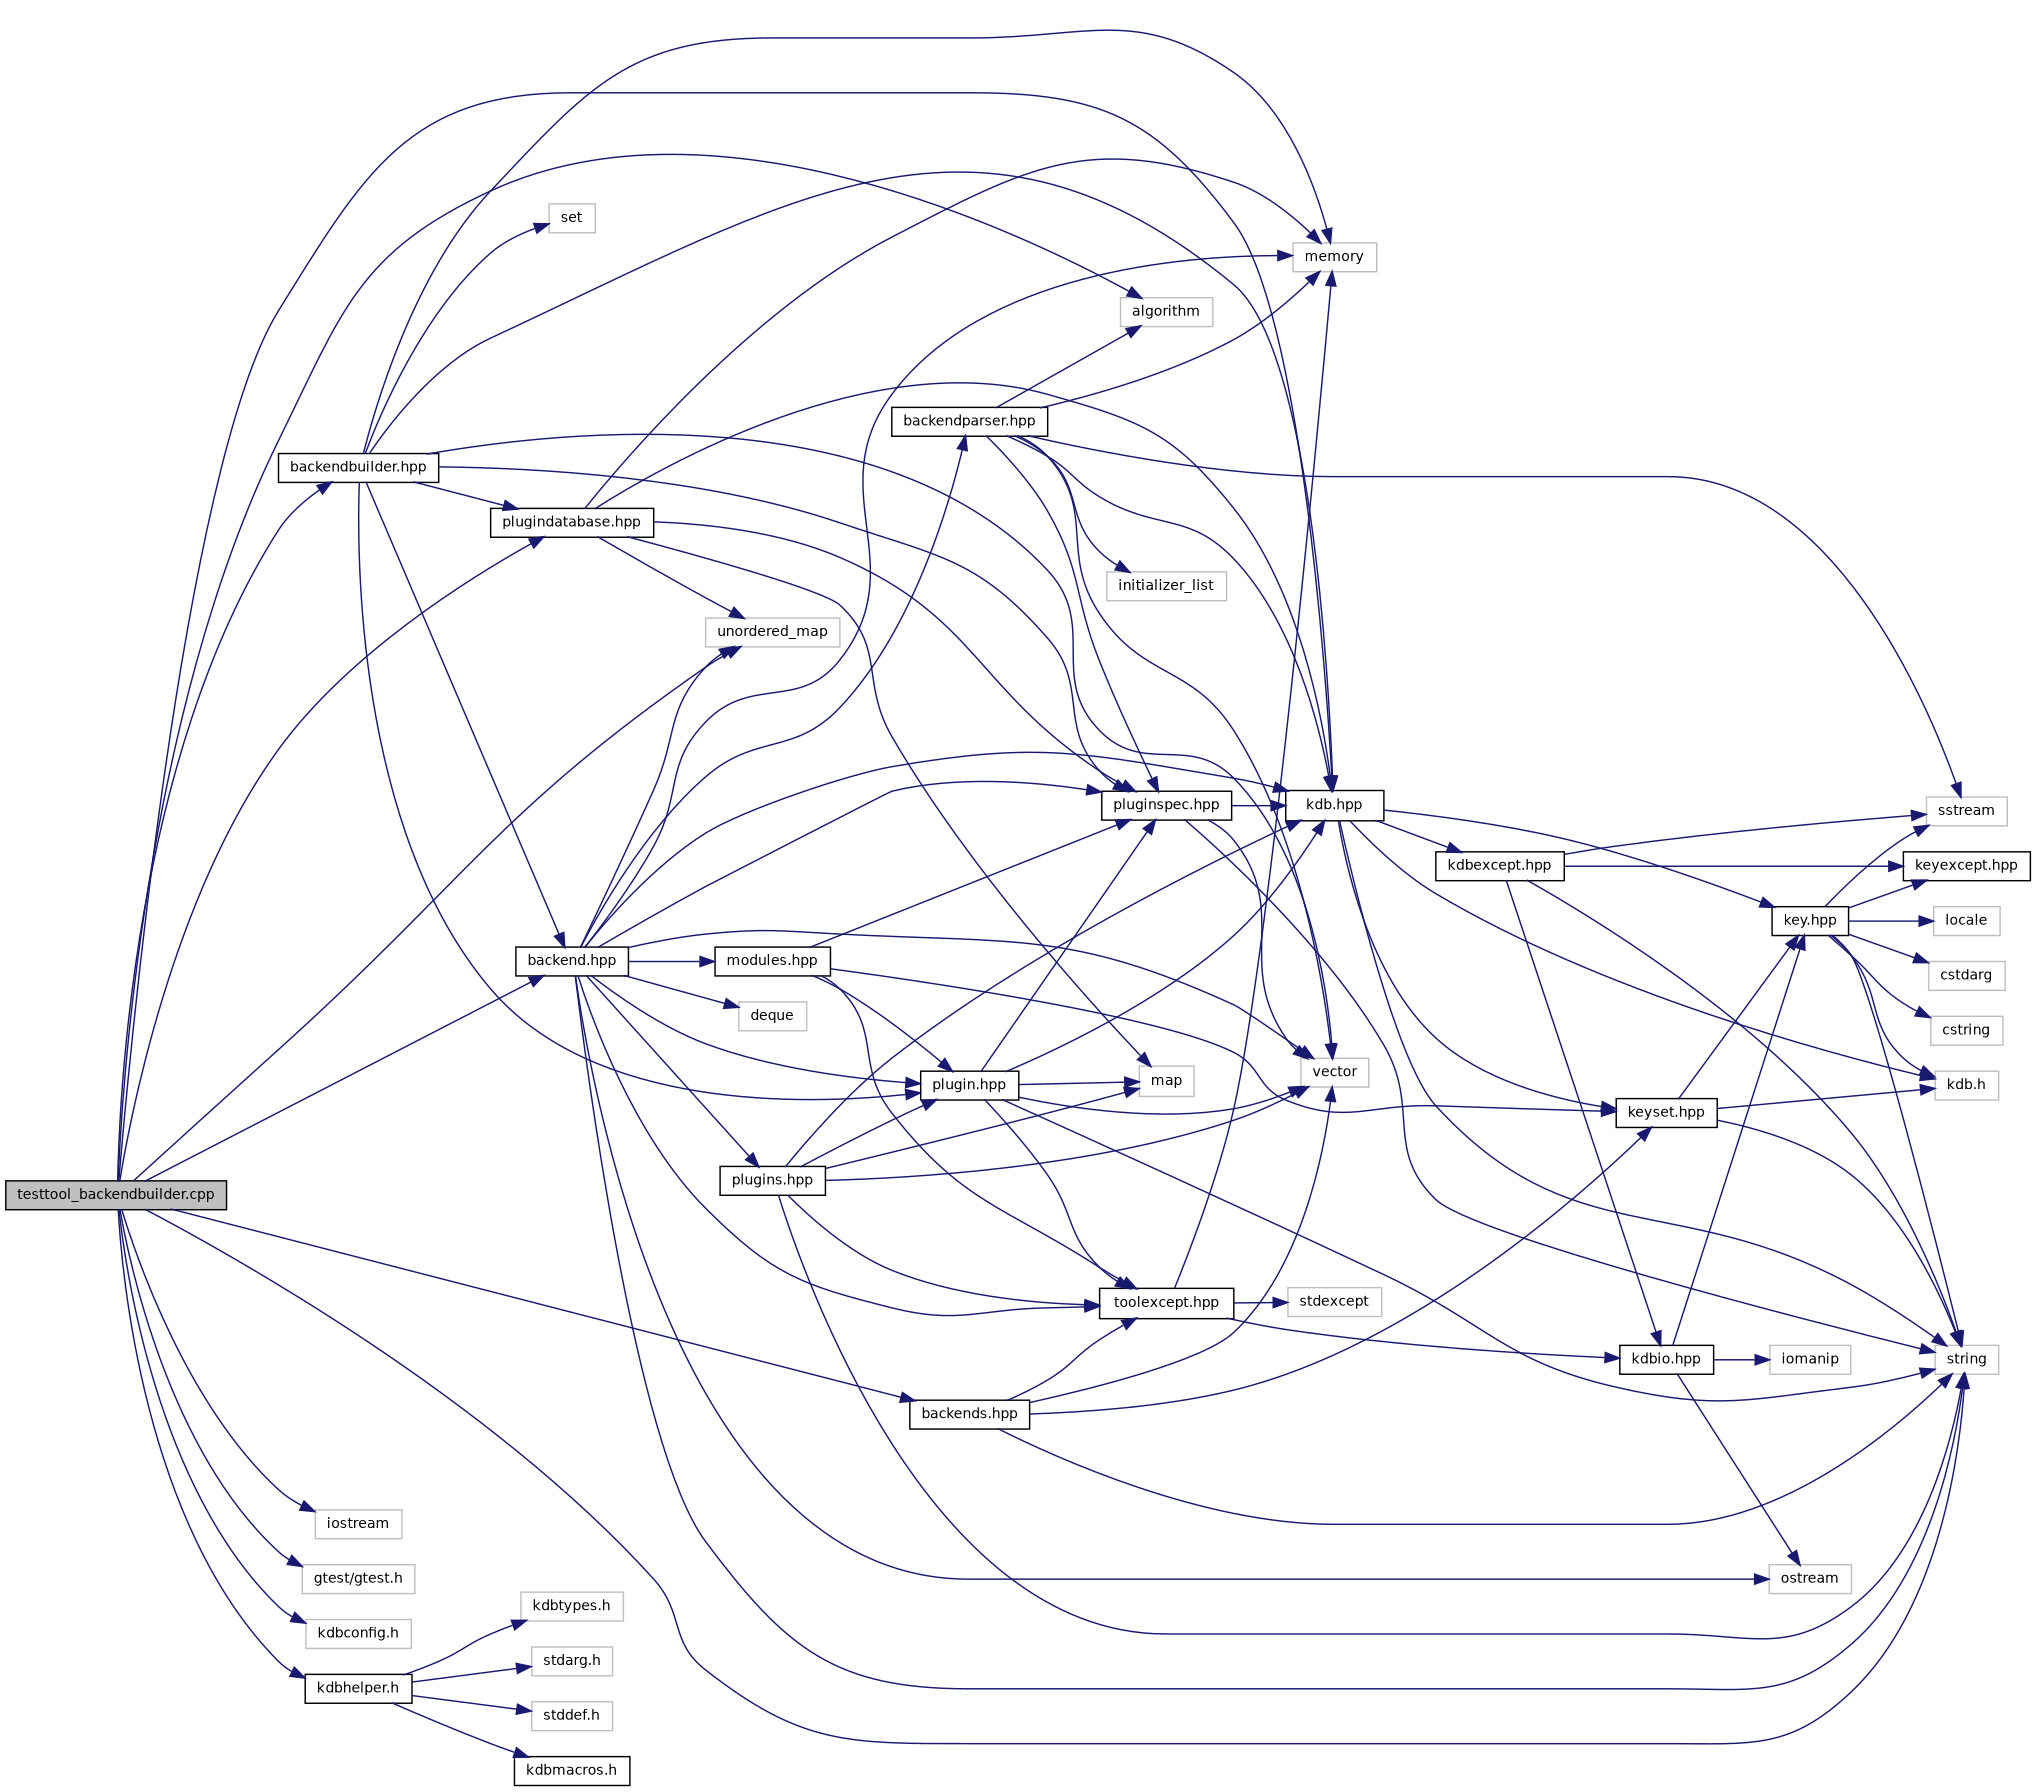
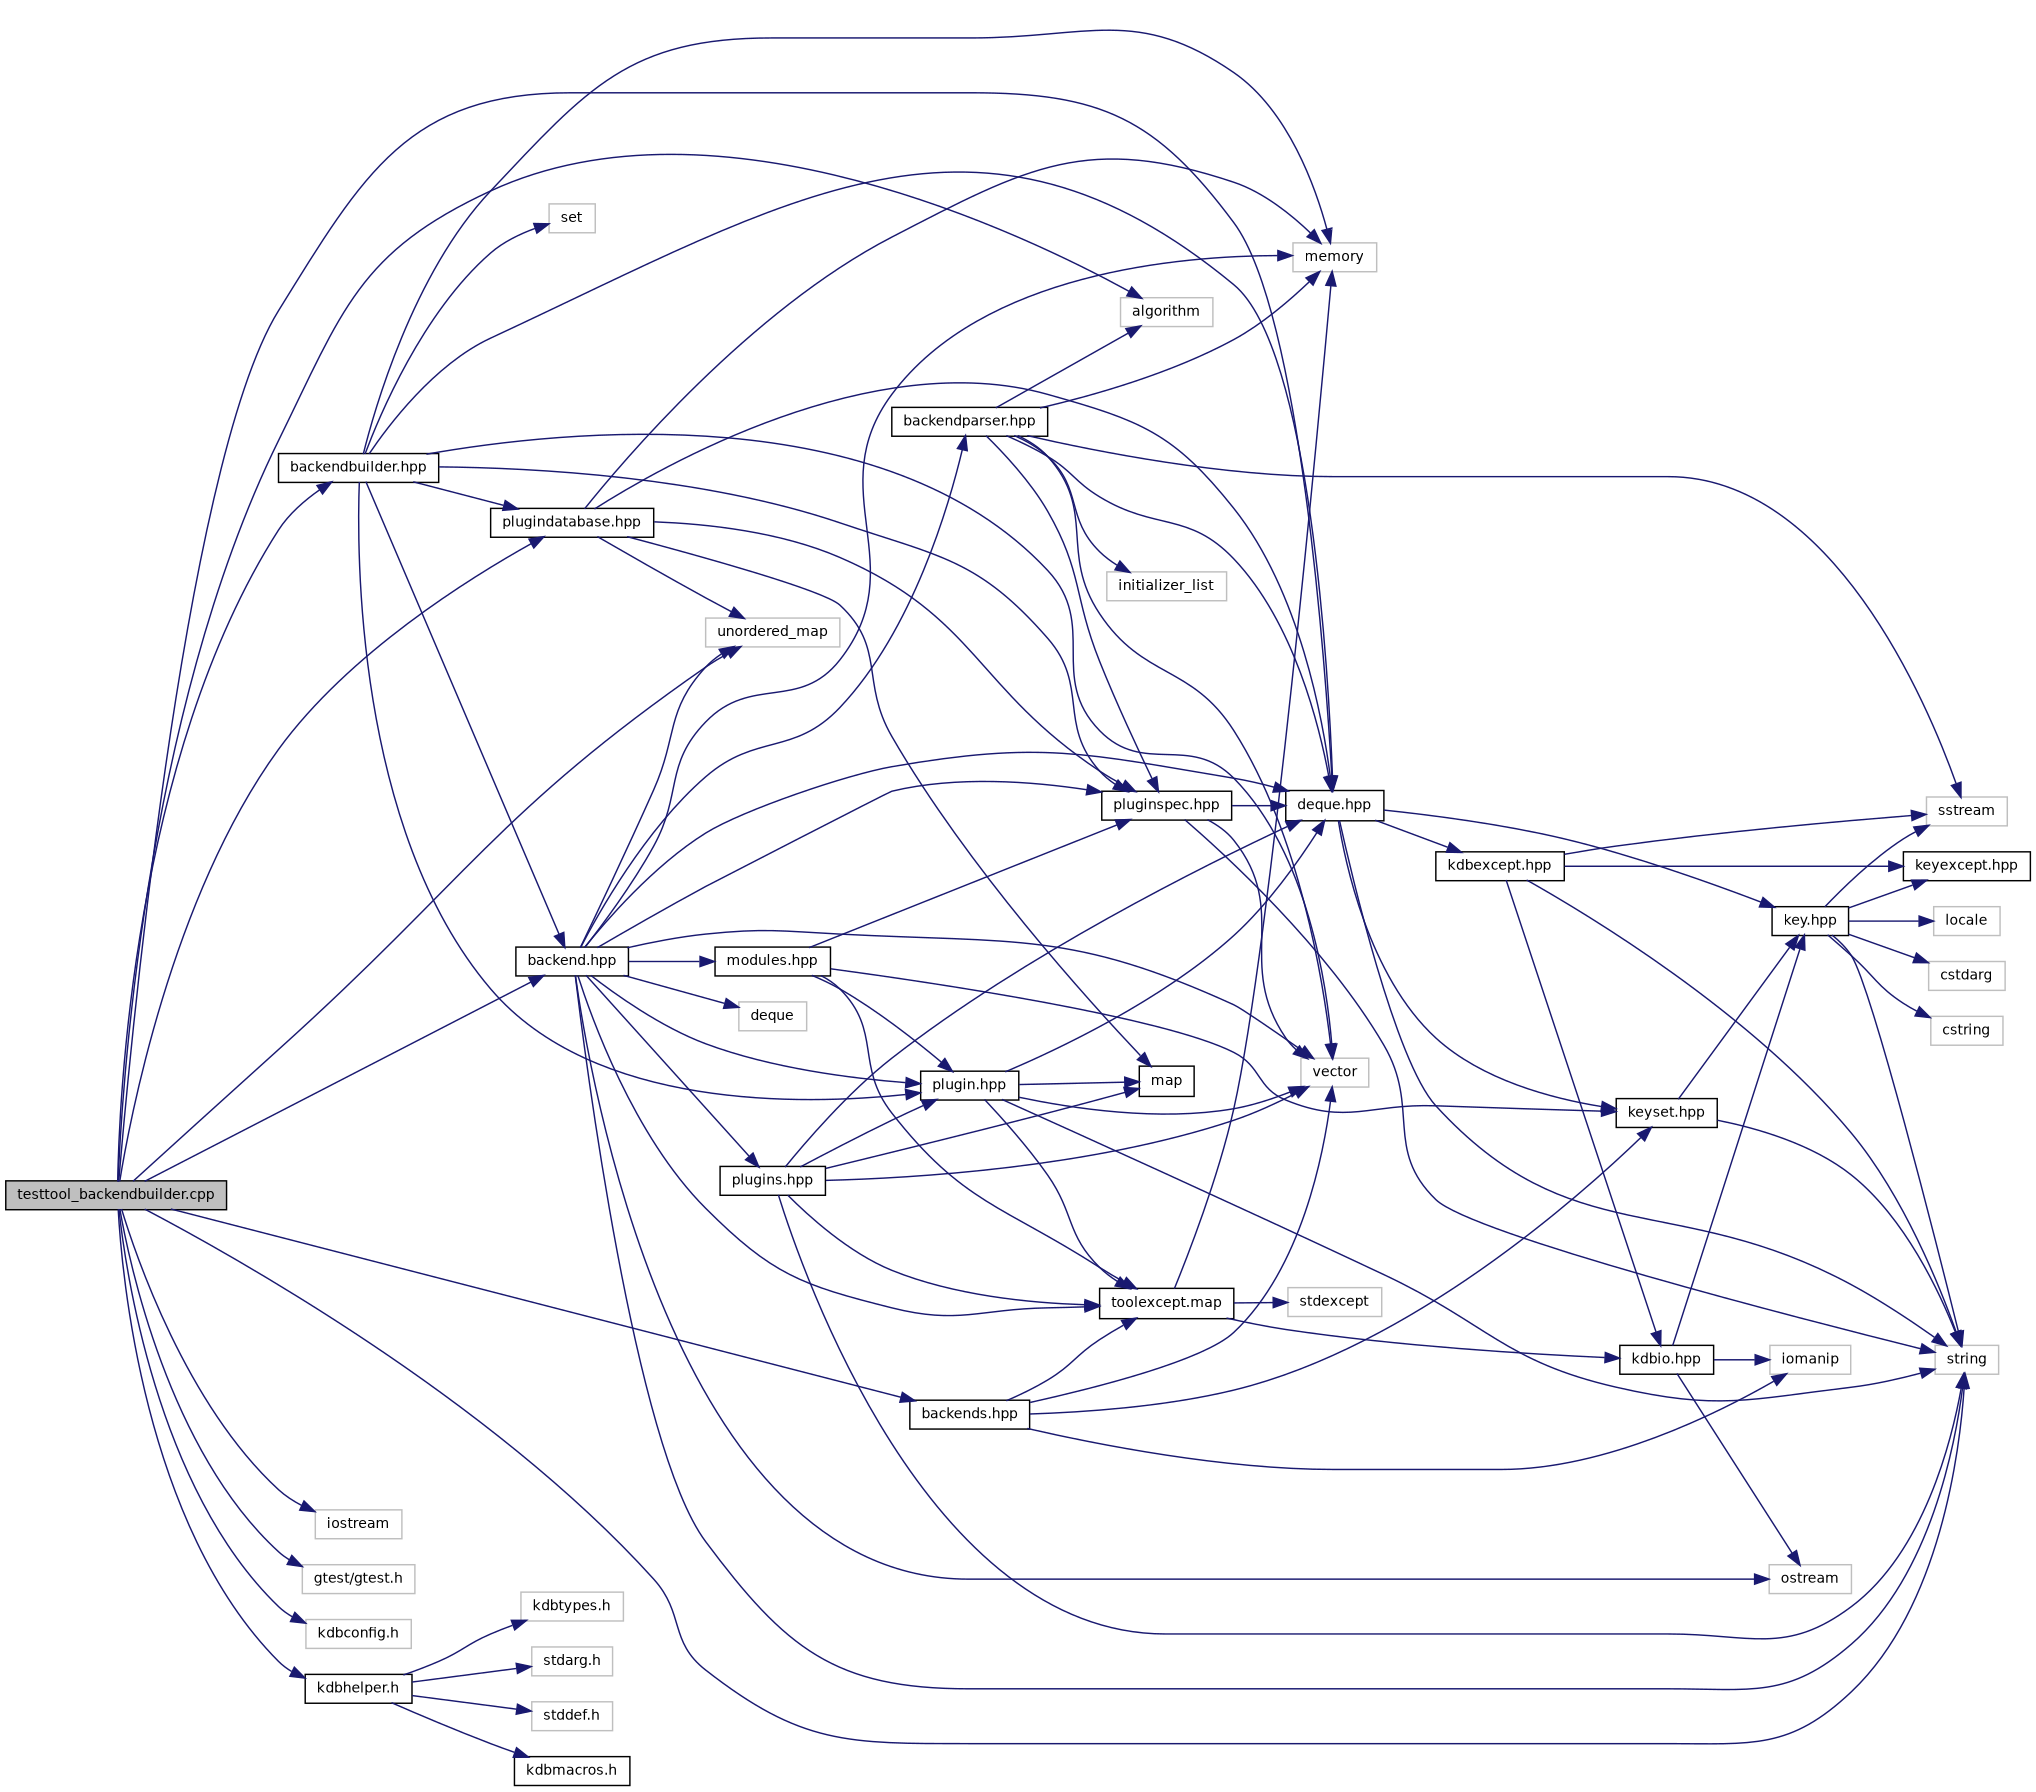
(1335, 806) -> (1335, 806)
(1047, 976) -> none
(1167, 1081) -> (1167, 1081)
(1967, 1086) -> none
(1167, 1304) -> (1167, 1304)
(1482, 1524) -> (1407, 1469)
